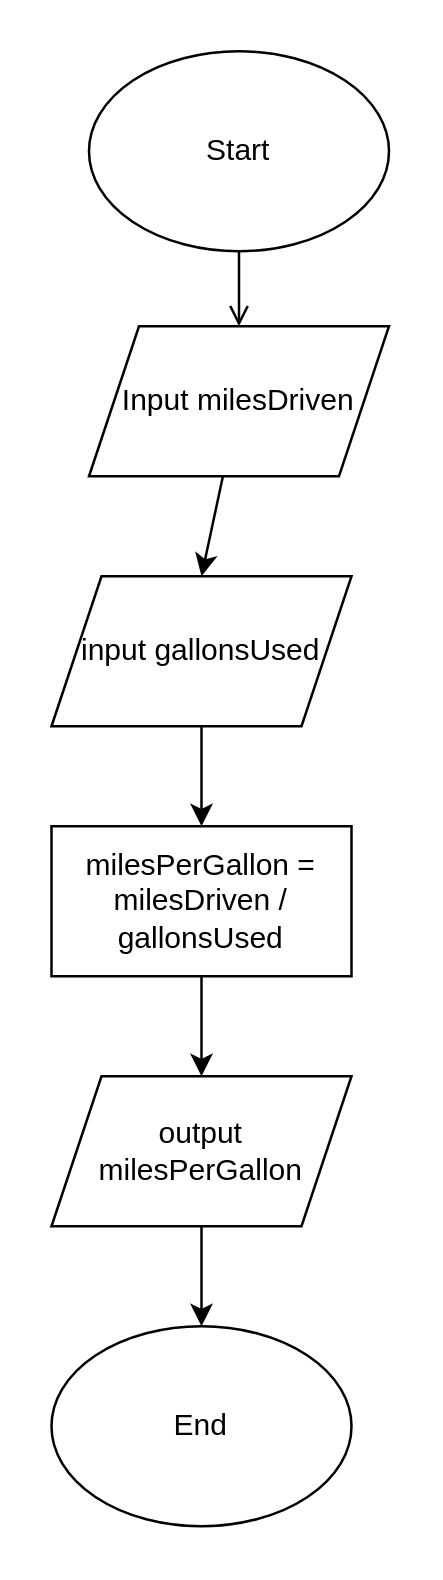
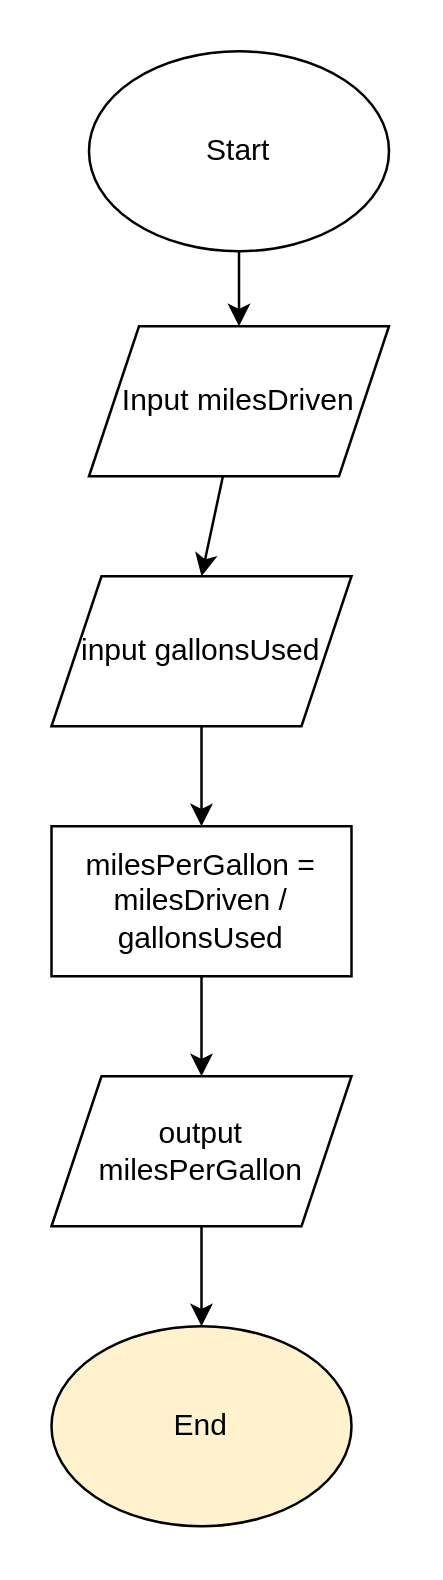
(239, 312) -> (239, 308)
(201, 1426) -> (201, 1426)
